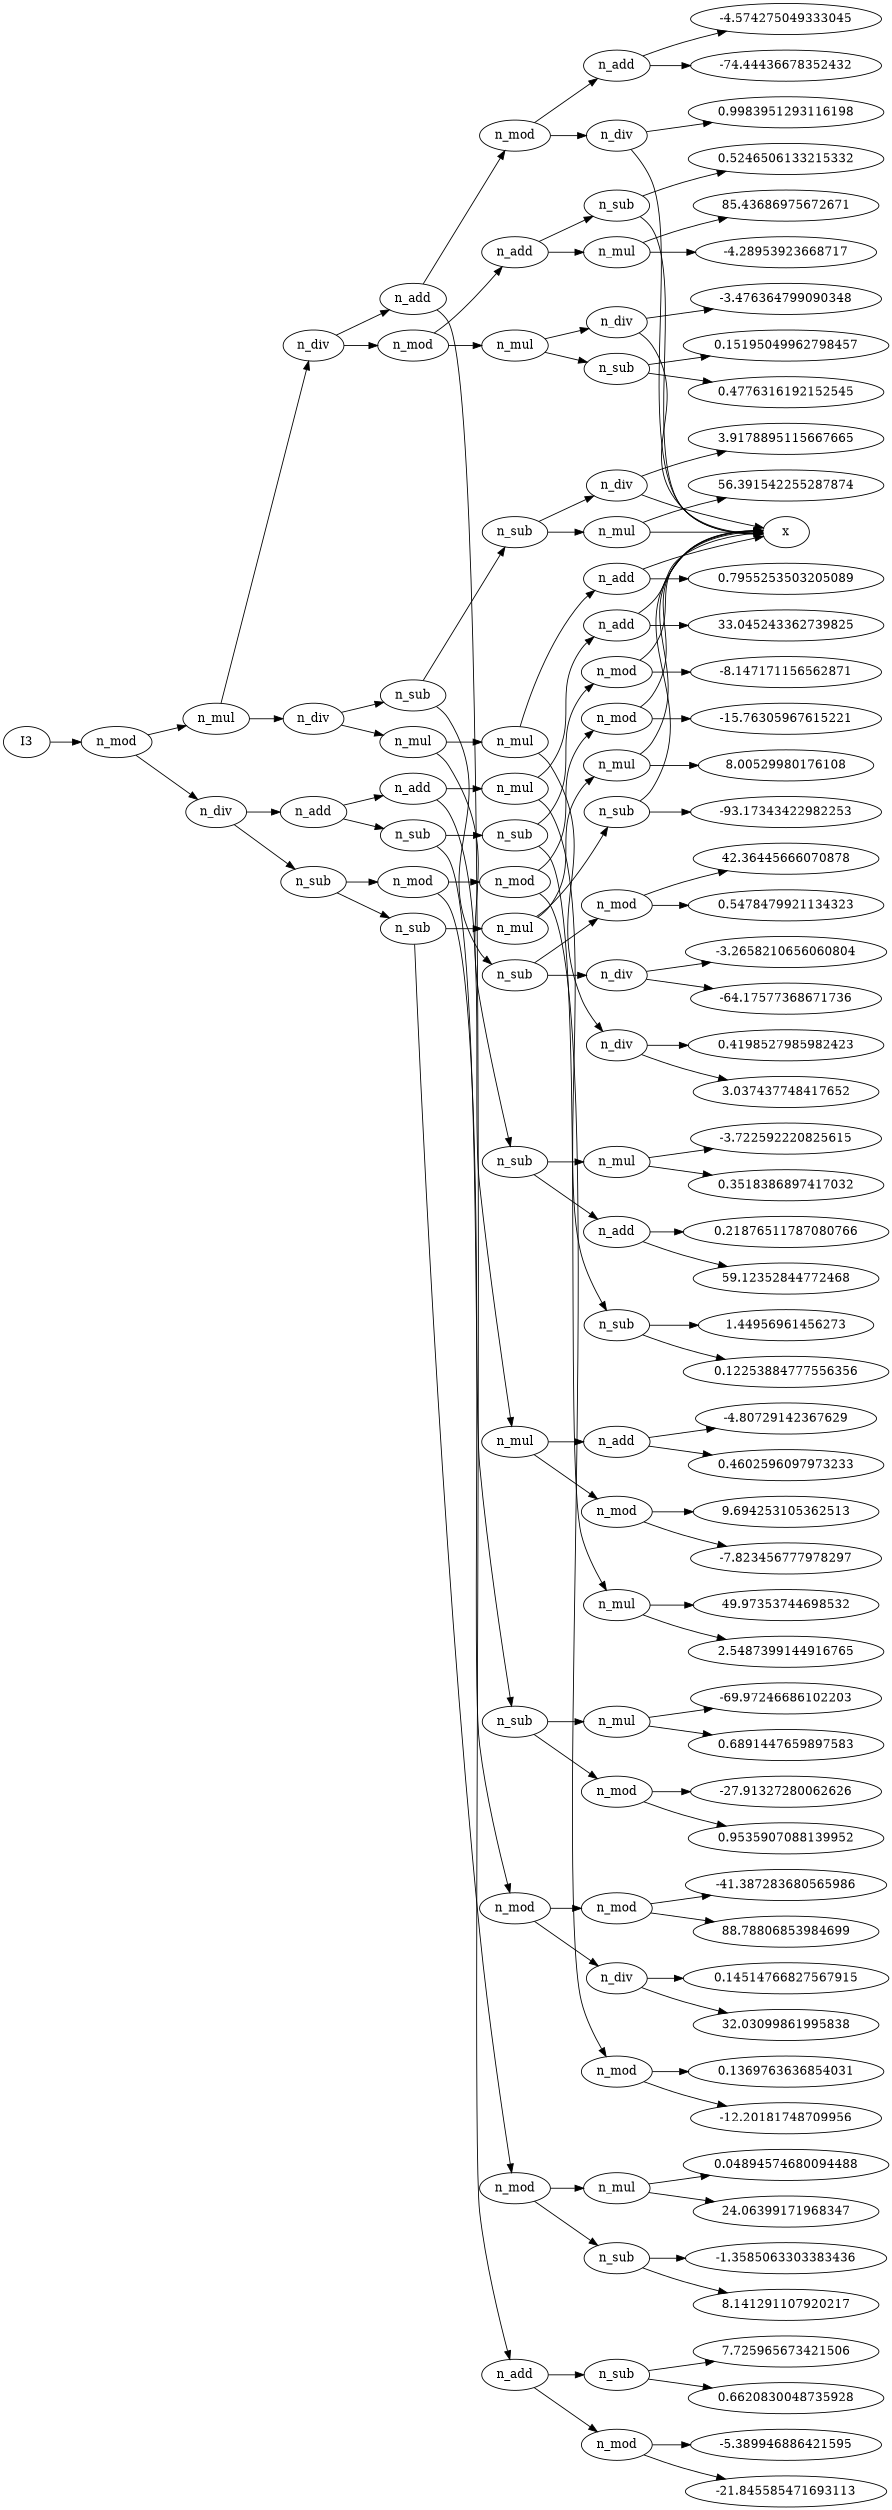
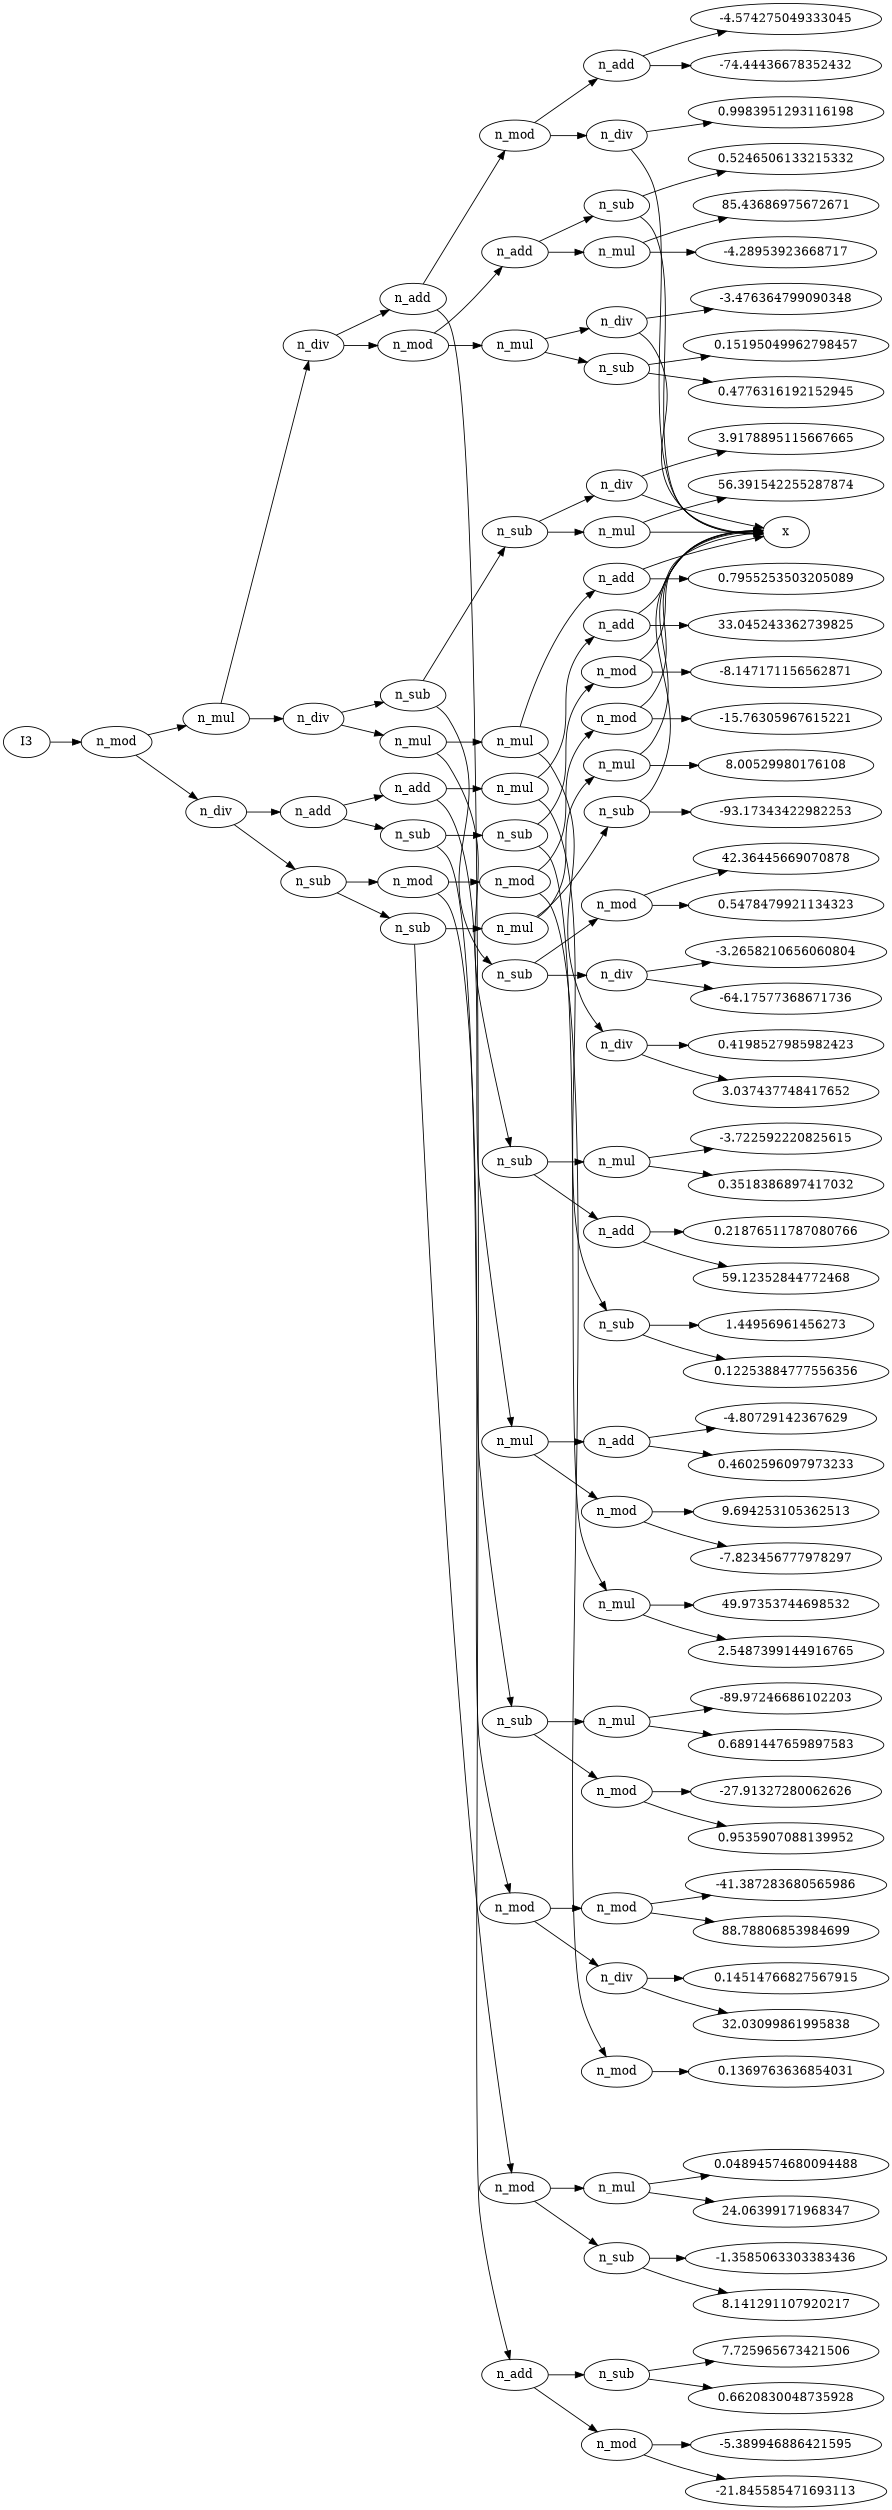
(786, 392) -> (786, 392)
(786, 859) -> (786, 859)
(786, 1698) -> (786, 1698)
(786, 2118) -> none
